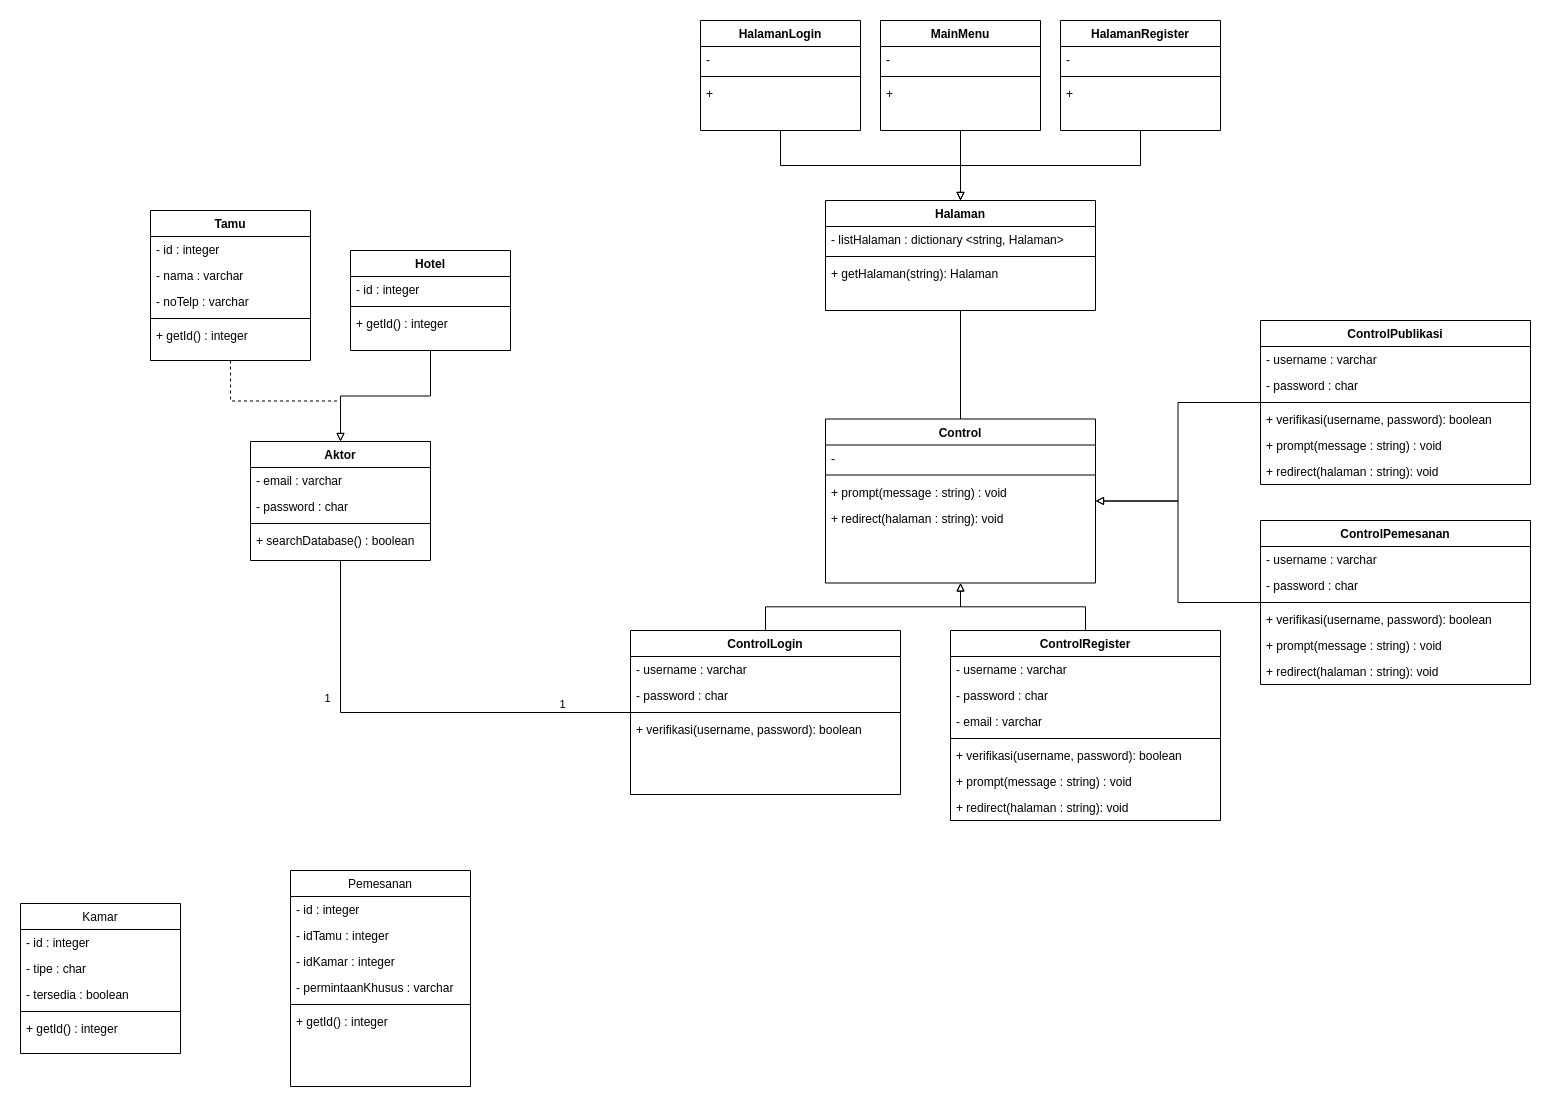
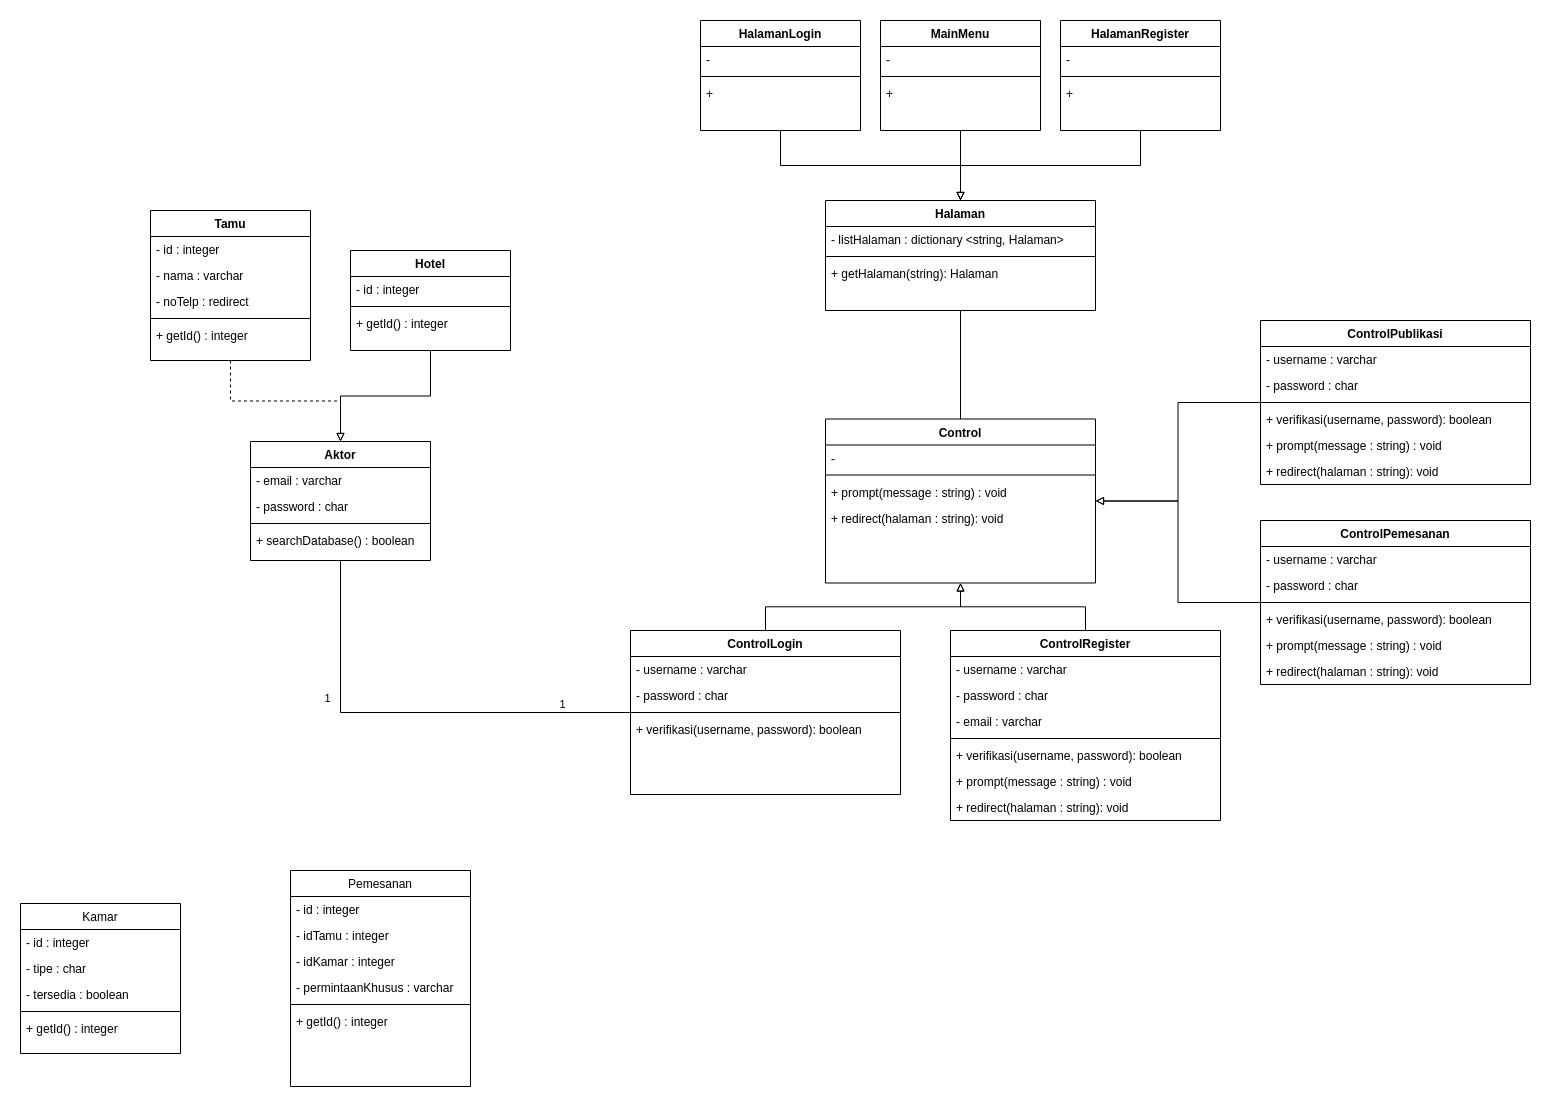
(209, 302) -> (210, 302)
